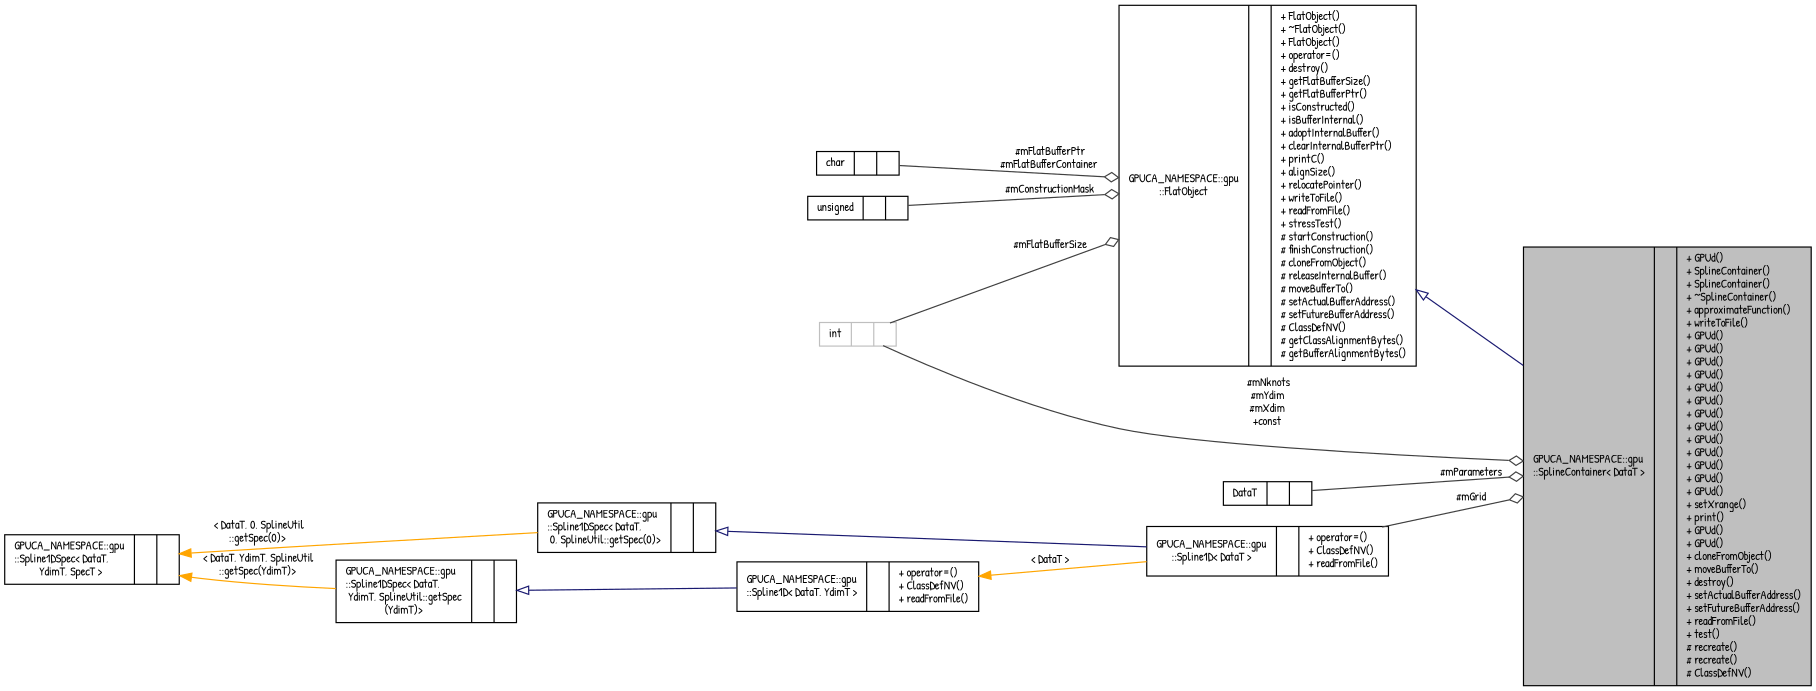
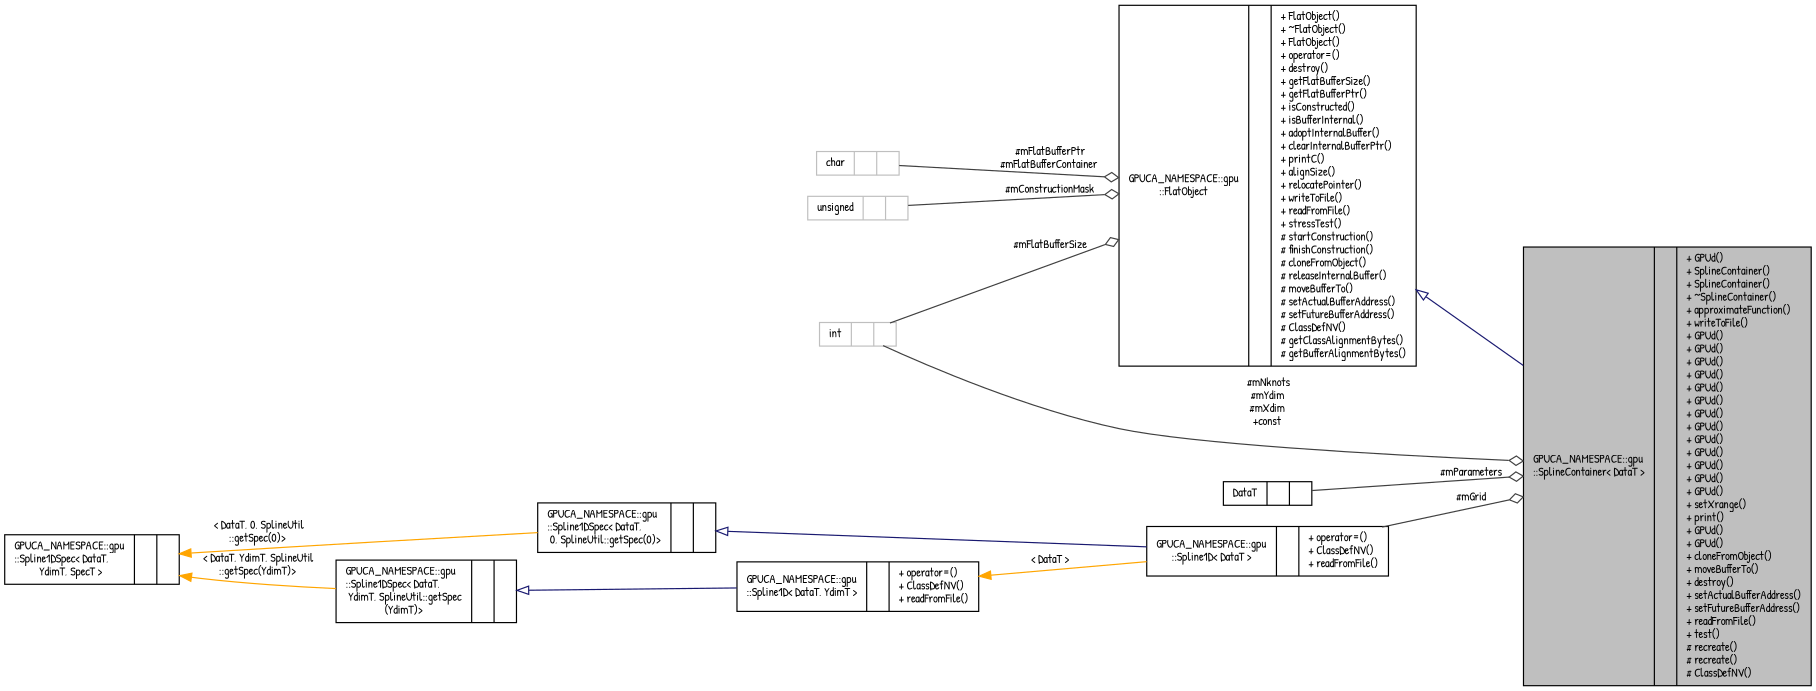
(858, 163) -> (858, 163)
(858, 208) -> (858, 208)
